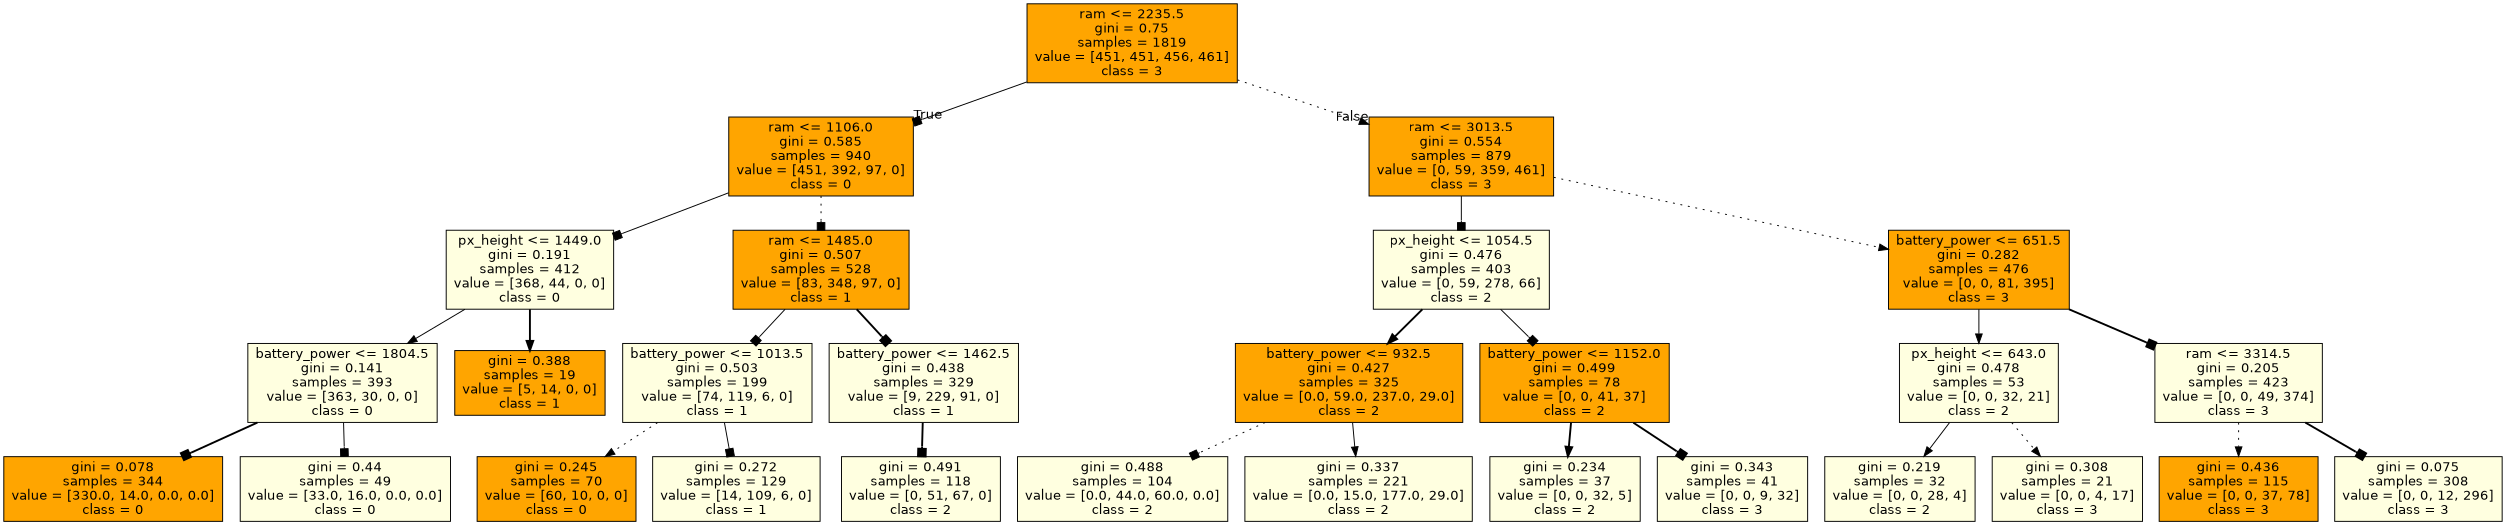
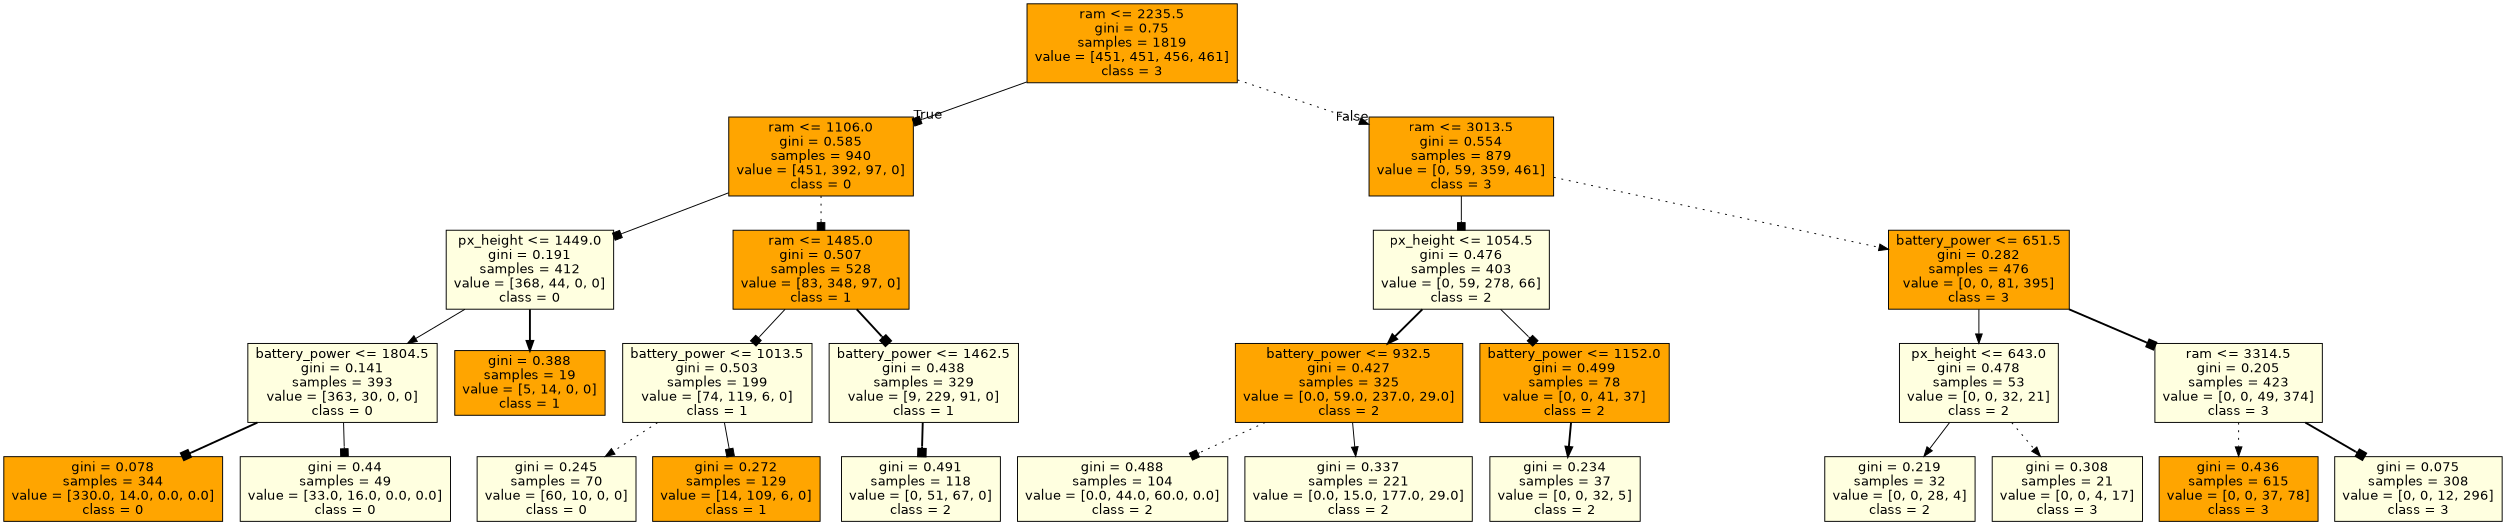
(557, 489) -> (557, 489)
(736, 489) -> (736, 489)
(1732, 489) -> none
(2239, 489) -> (2239, 489)
